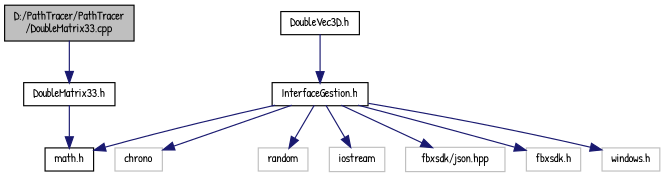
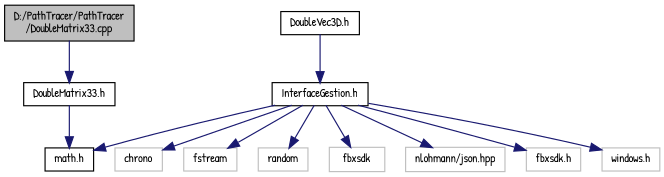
none -> (210, 159)
(357, 159) -> (357, 159)
(455, 159) -> (455, 159)
